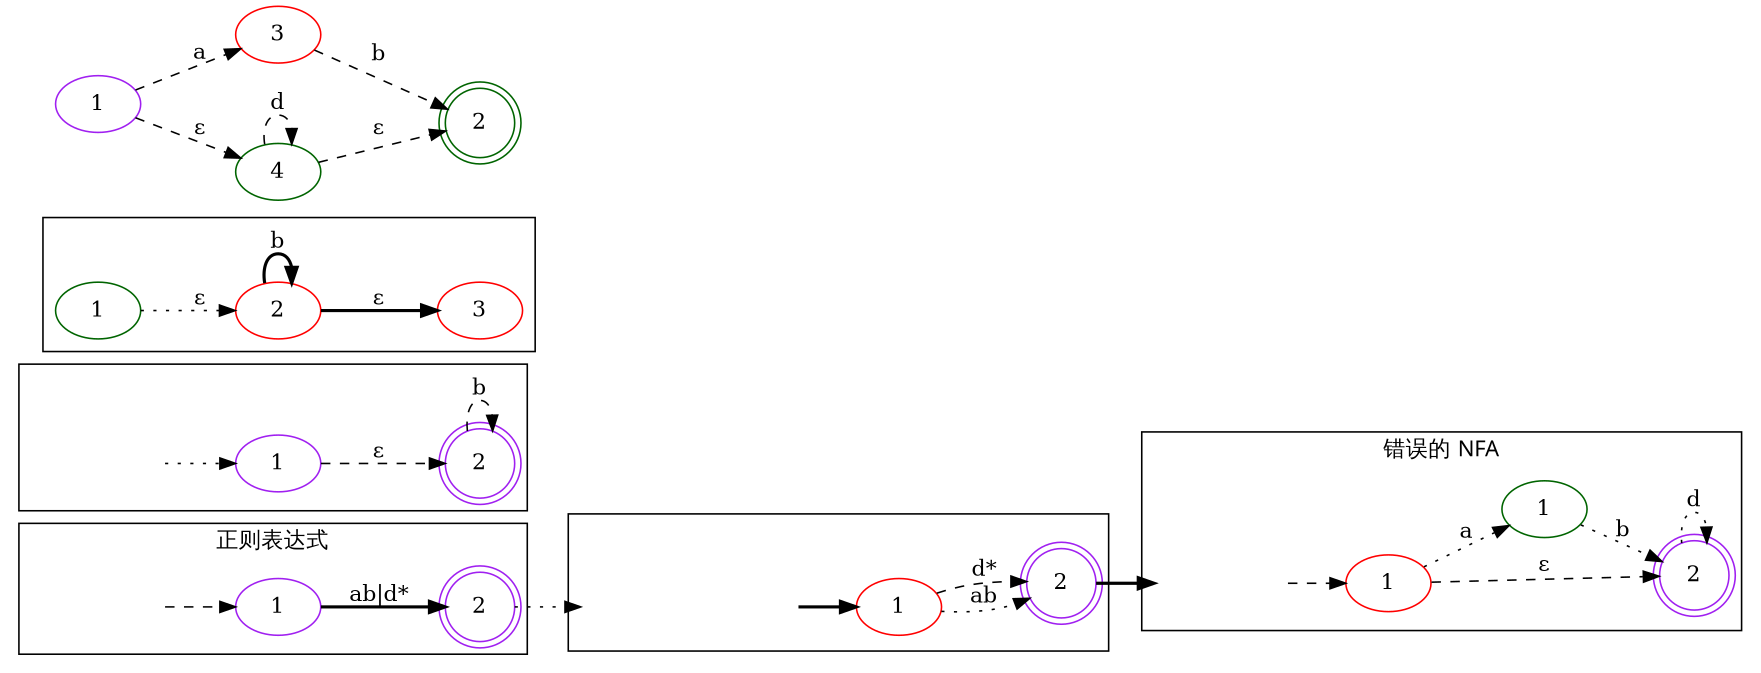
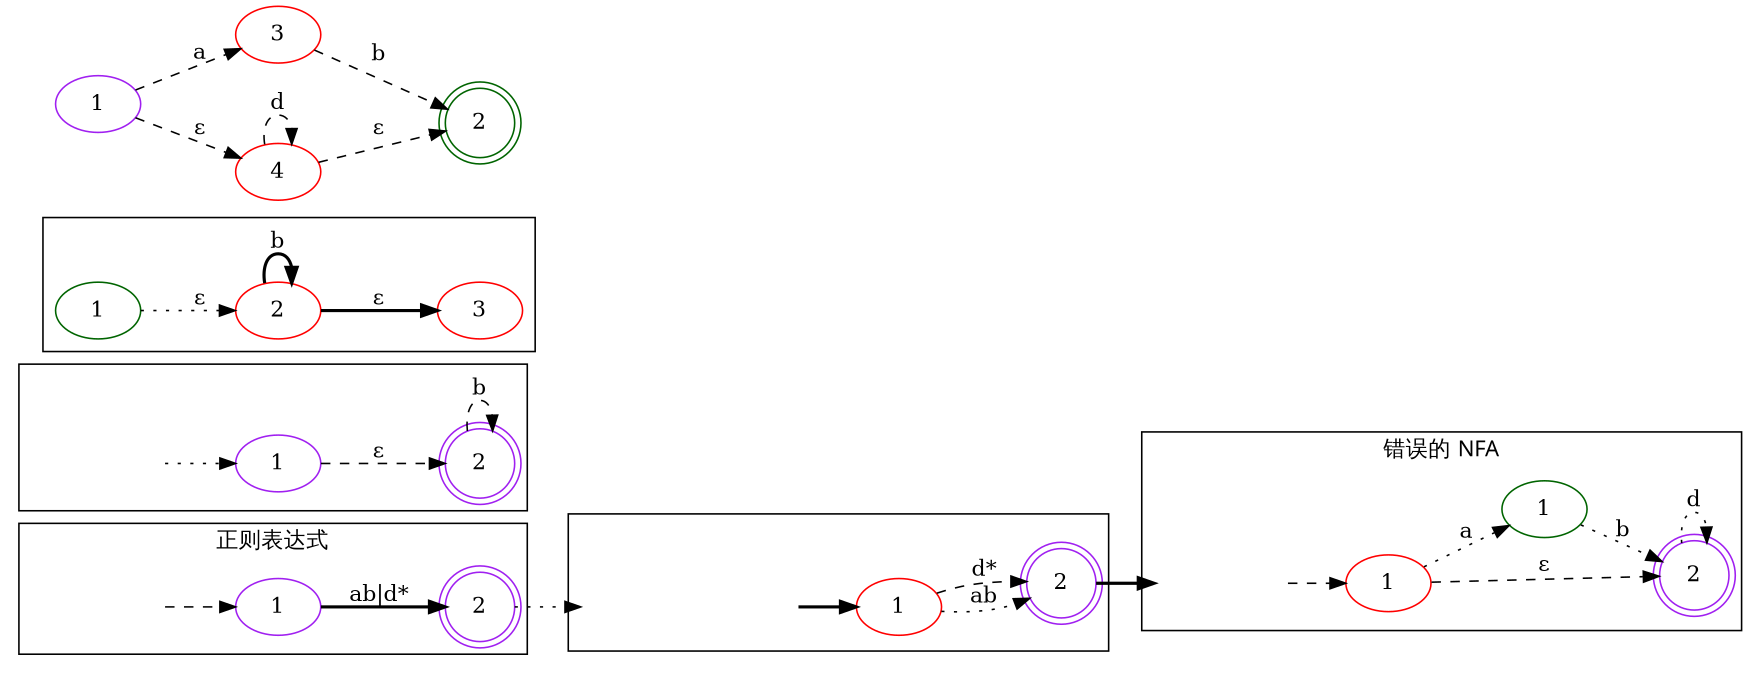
(278, 172) -> (278, 172)
